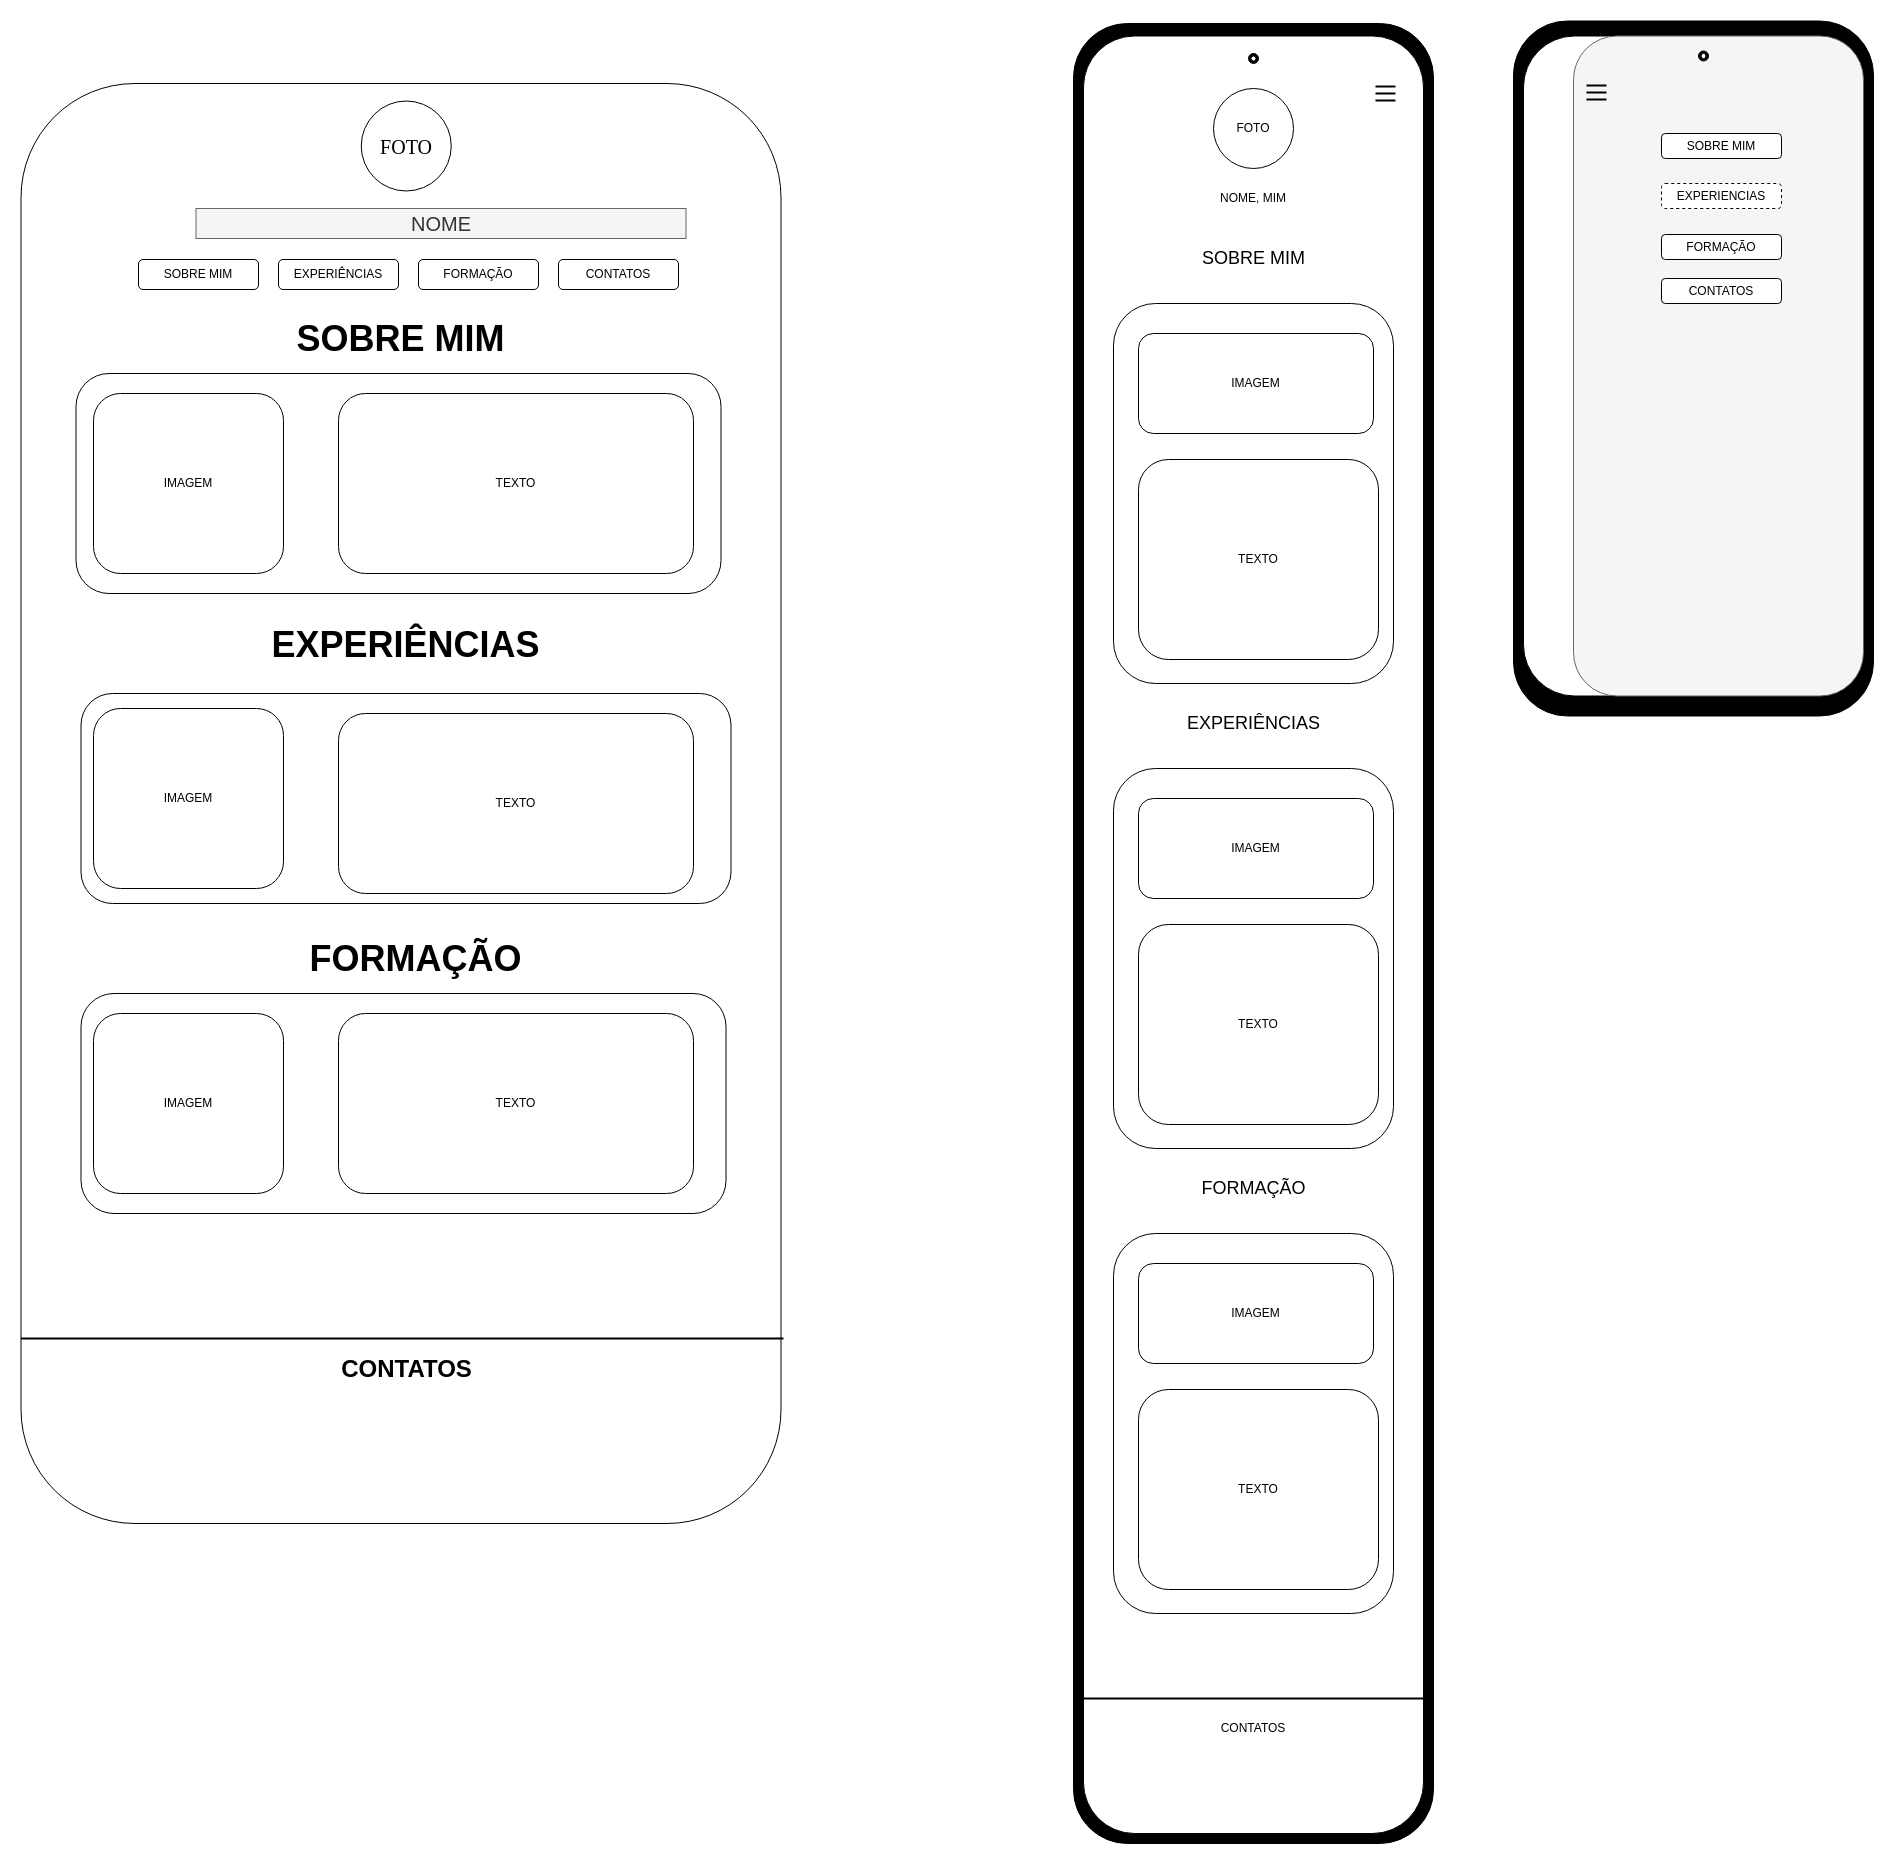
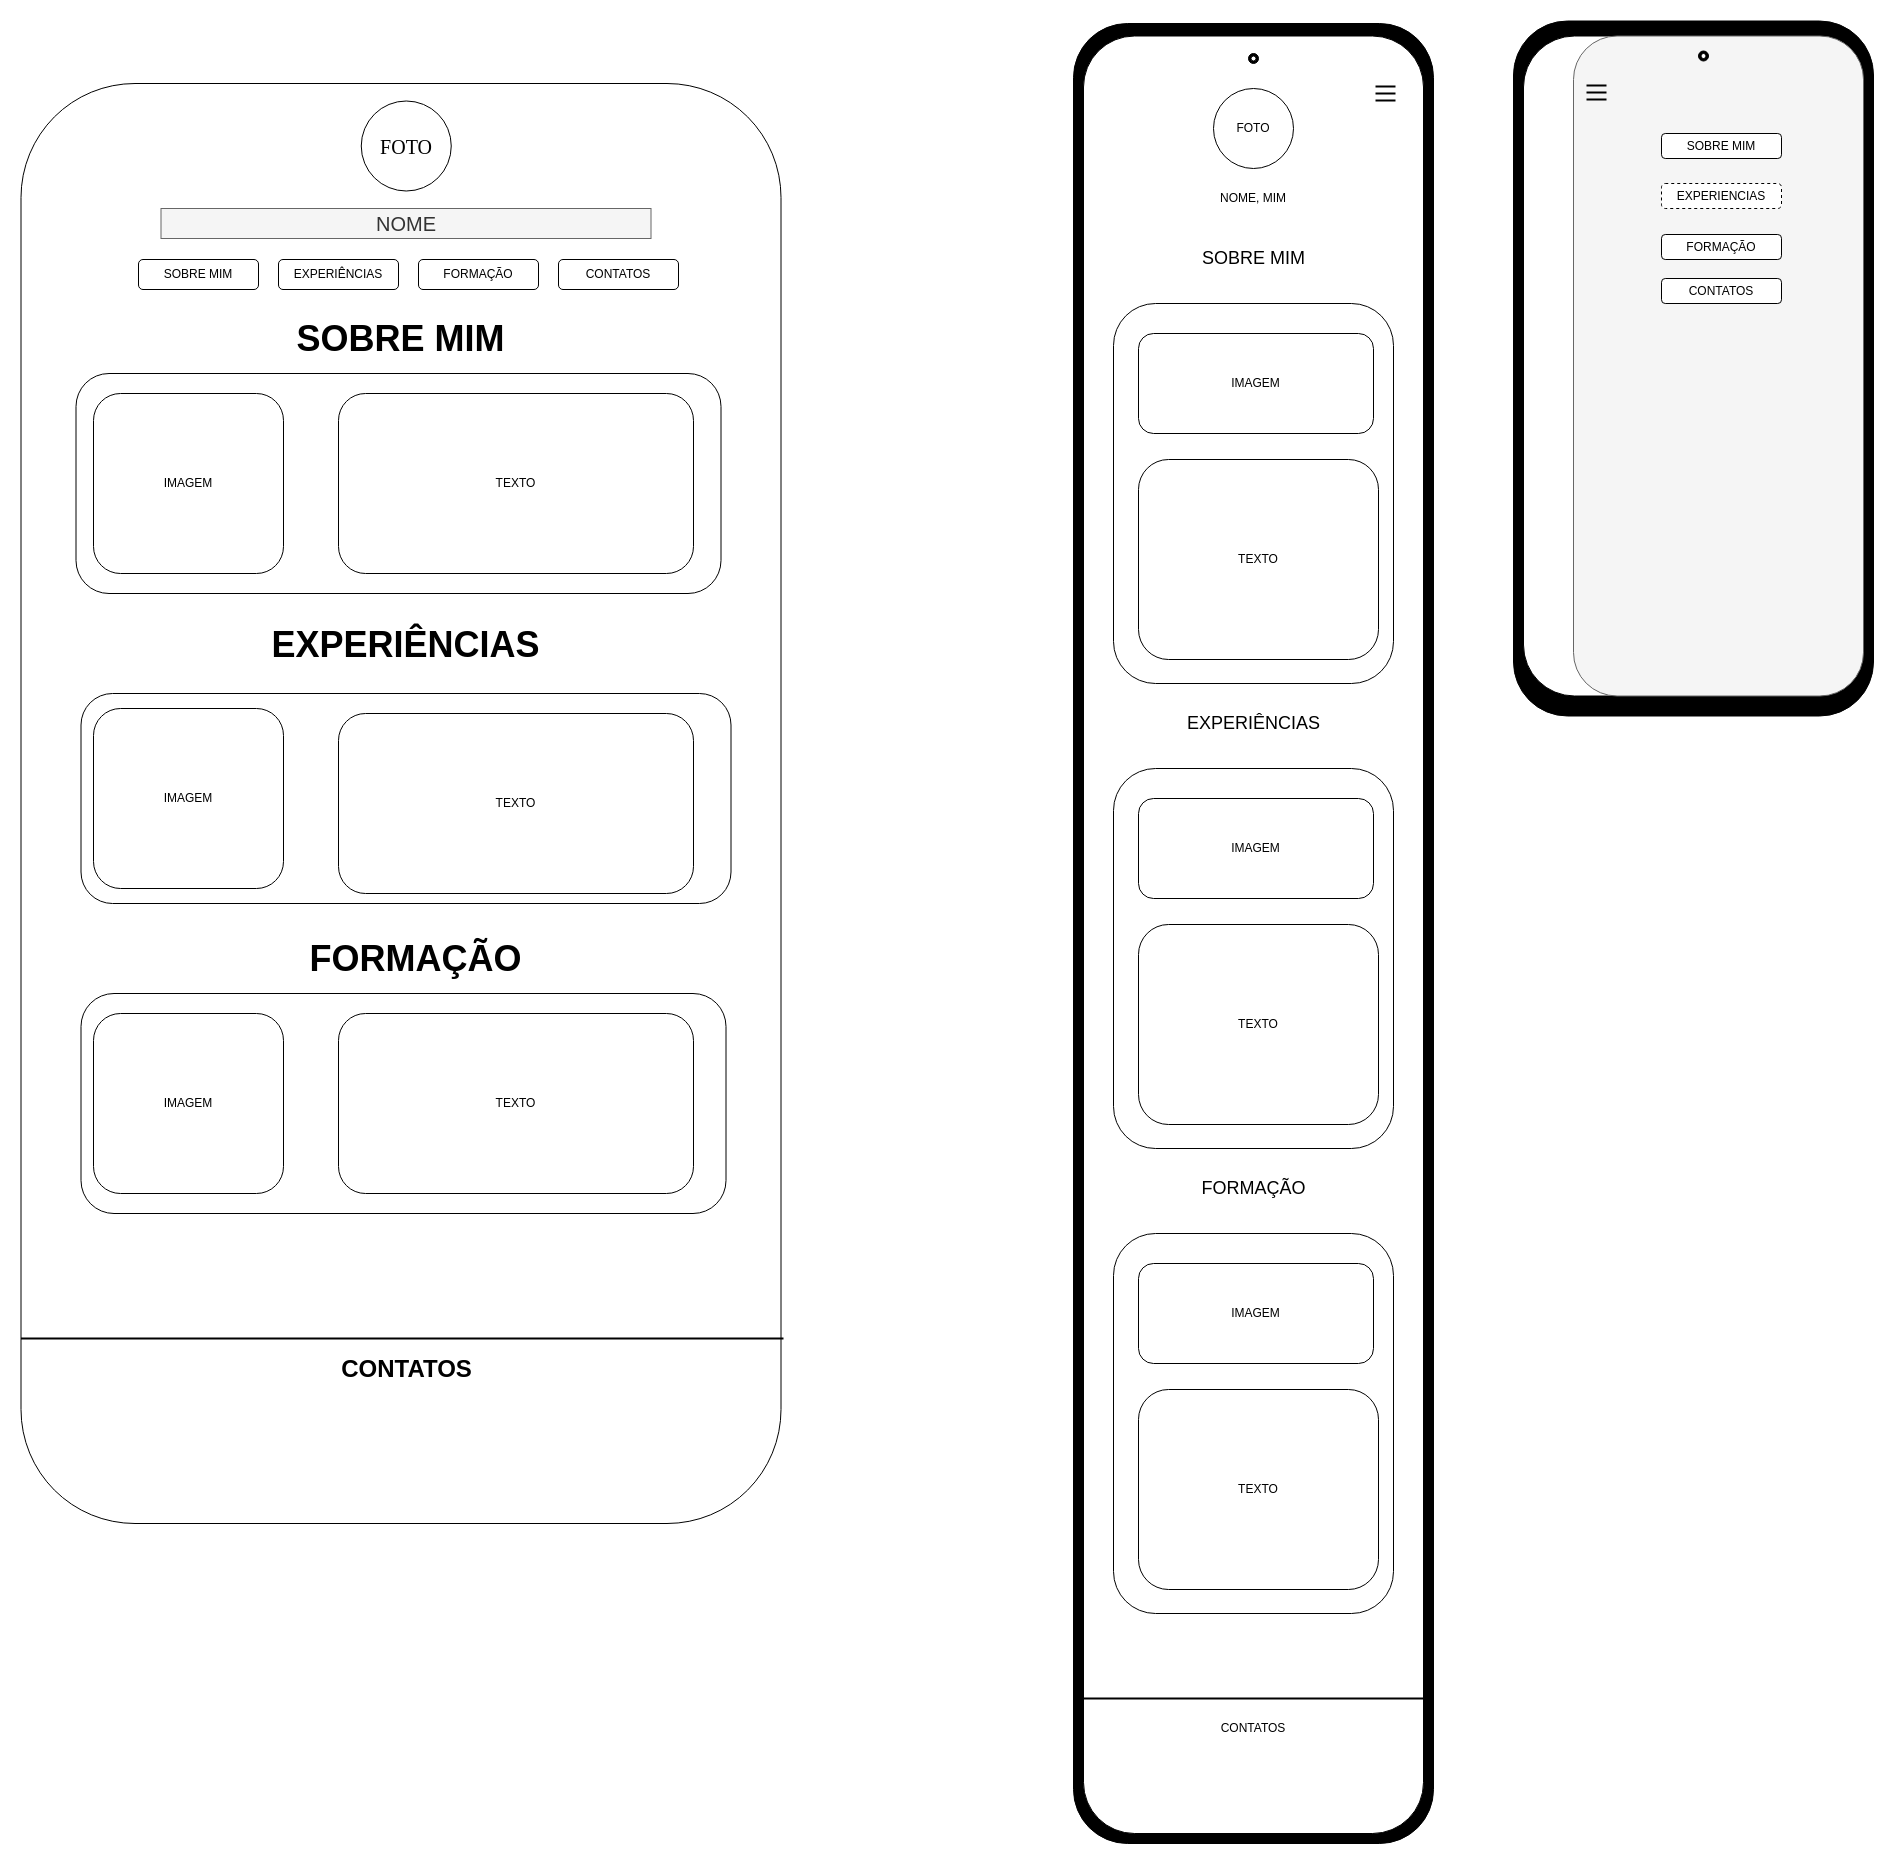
(441, 224) -> (406, 224)
